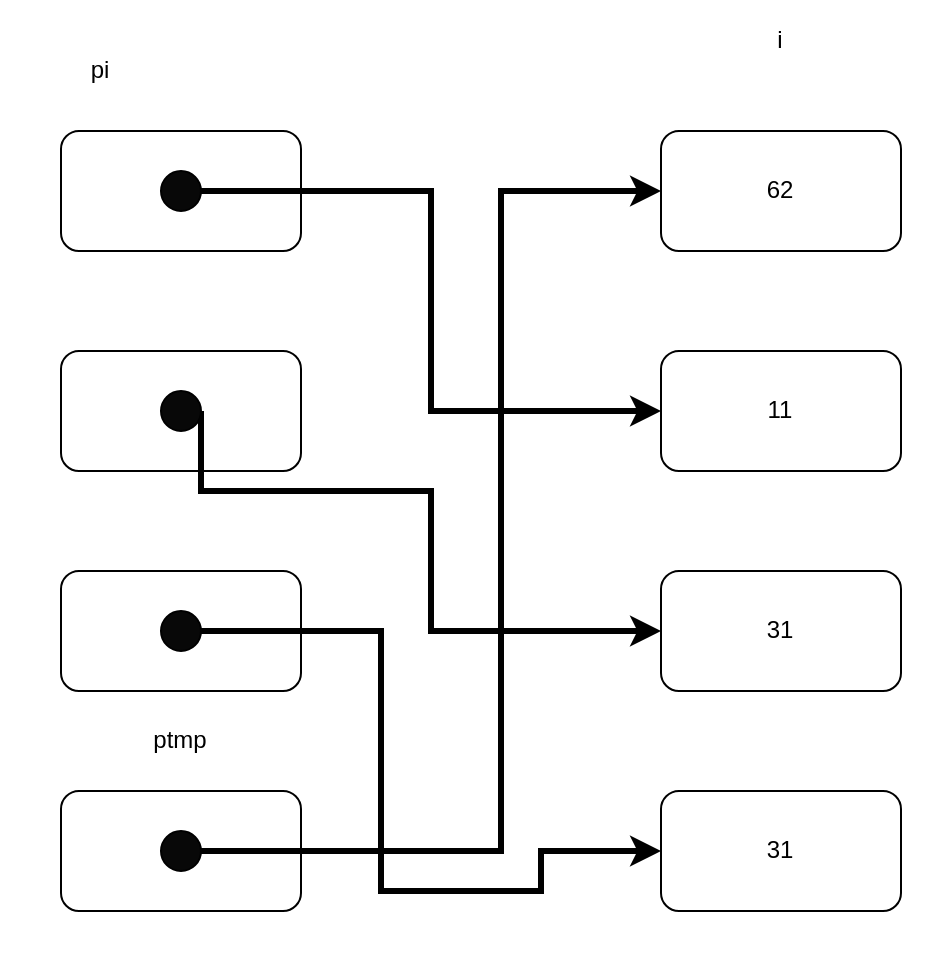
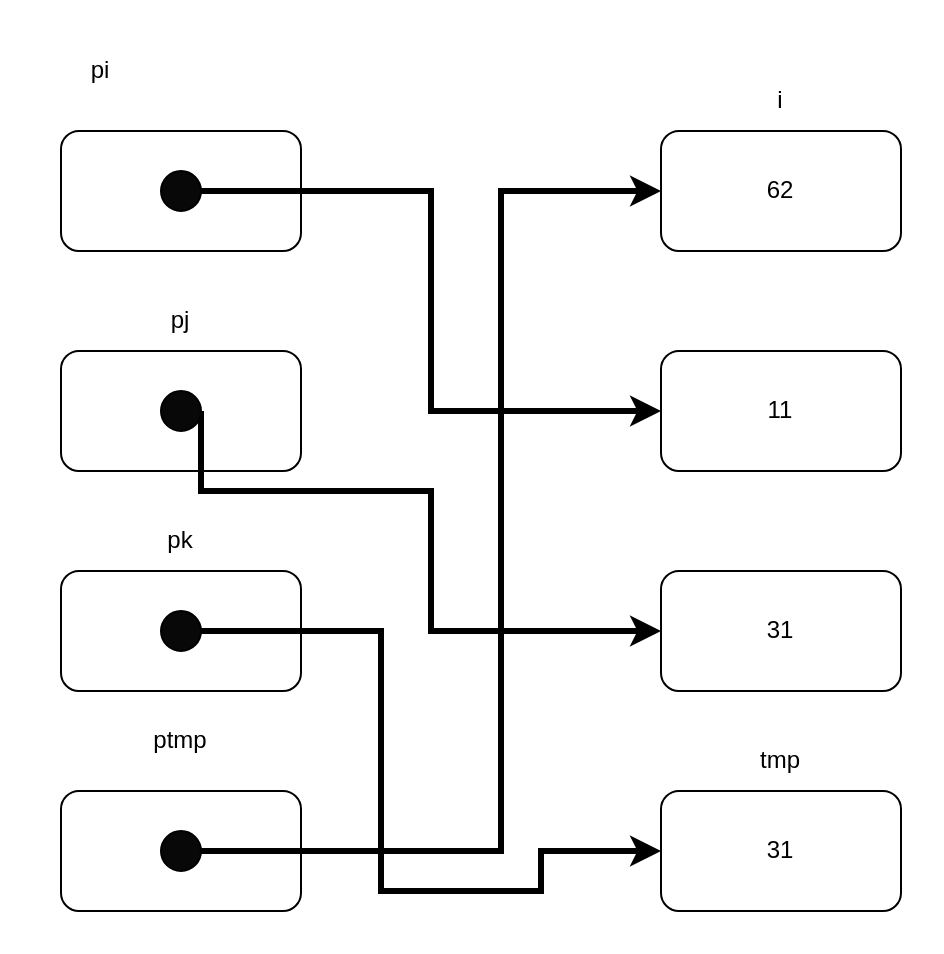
(781, 41) -> (781, 101)
none -> (181, 321)
none -> (181, 541)
none -> (781, 761)
